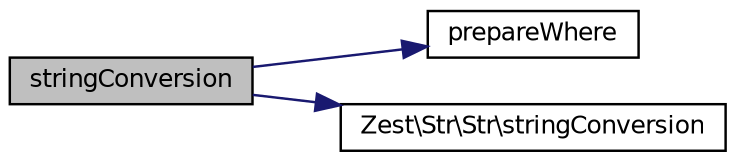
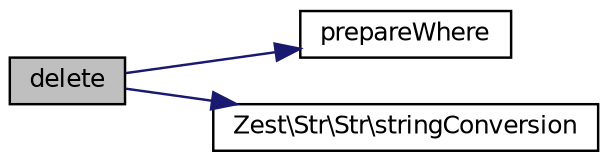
(131, 81) -> (67, 81)
